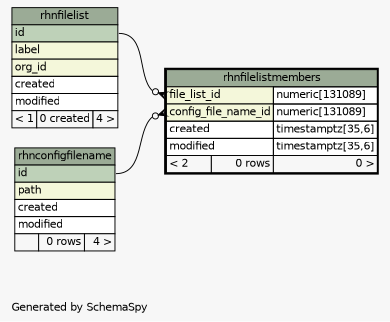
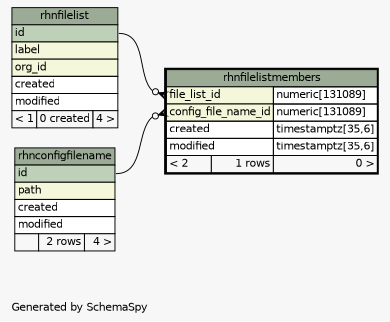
(253, 164) -> (253, 164)
(64, 242) -> (64, 242)
